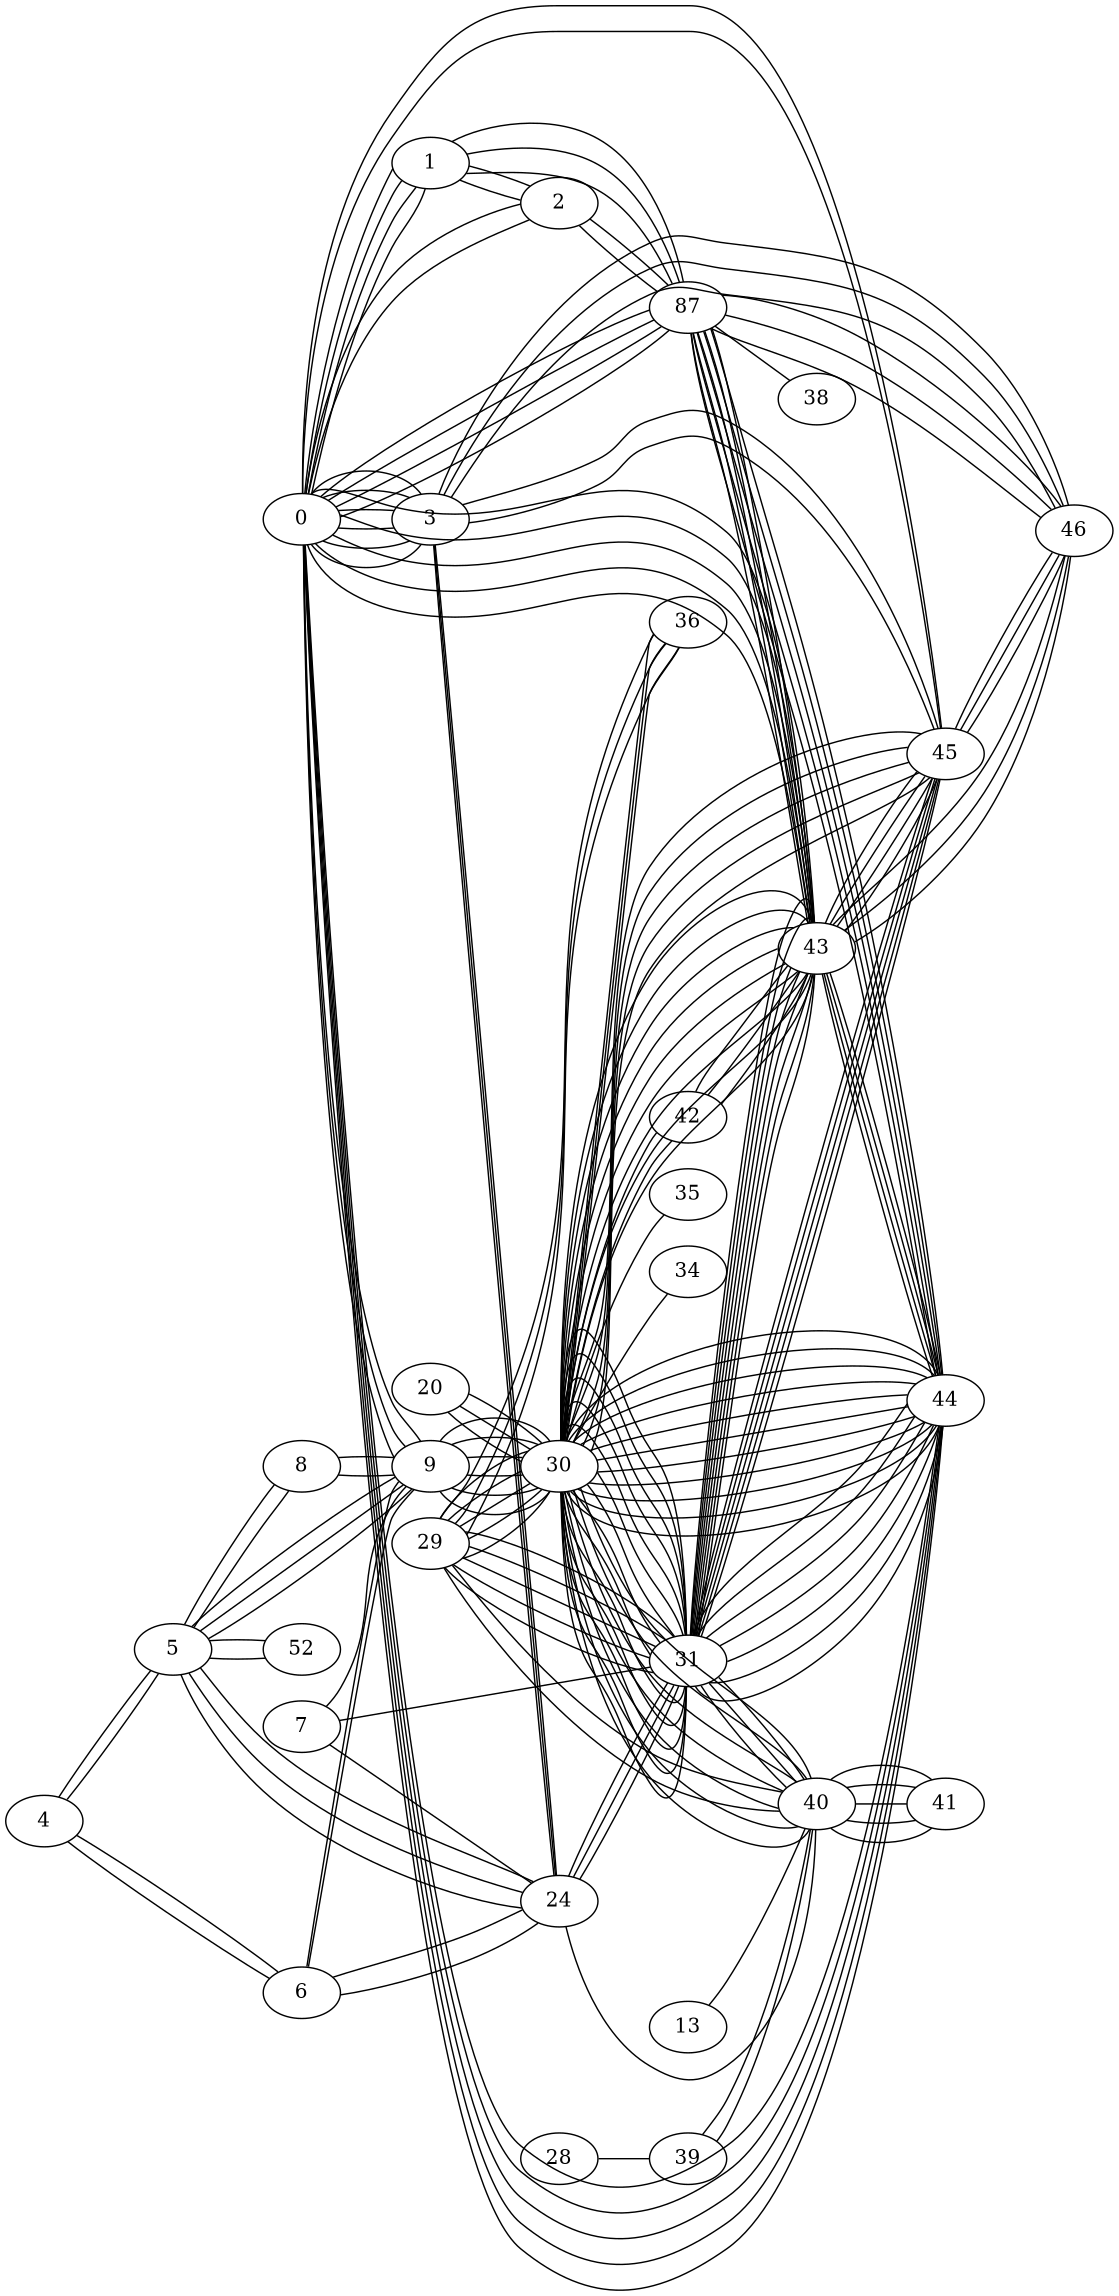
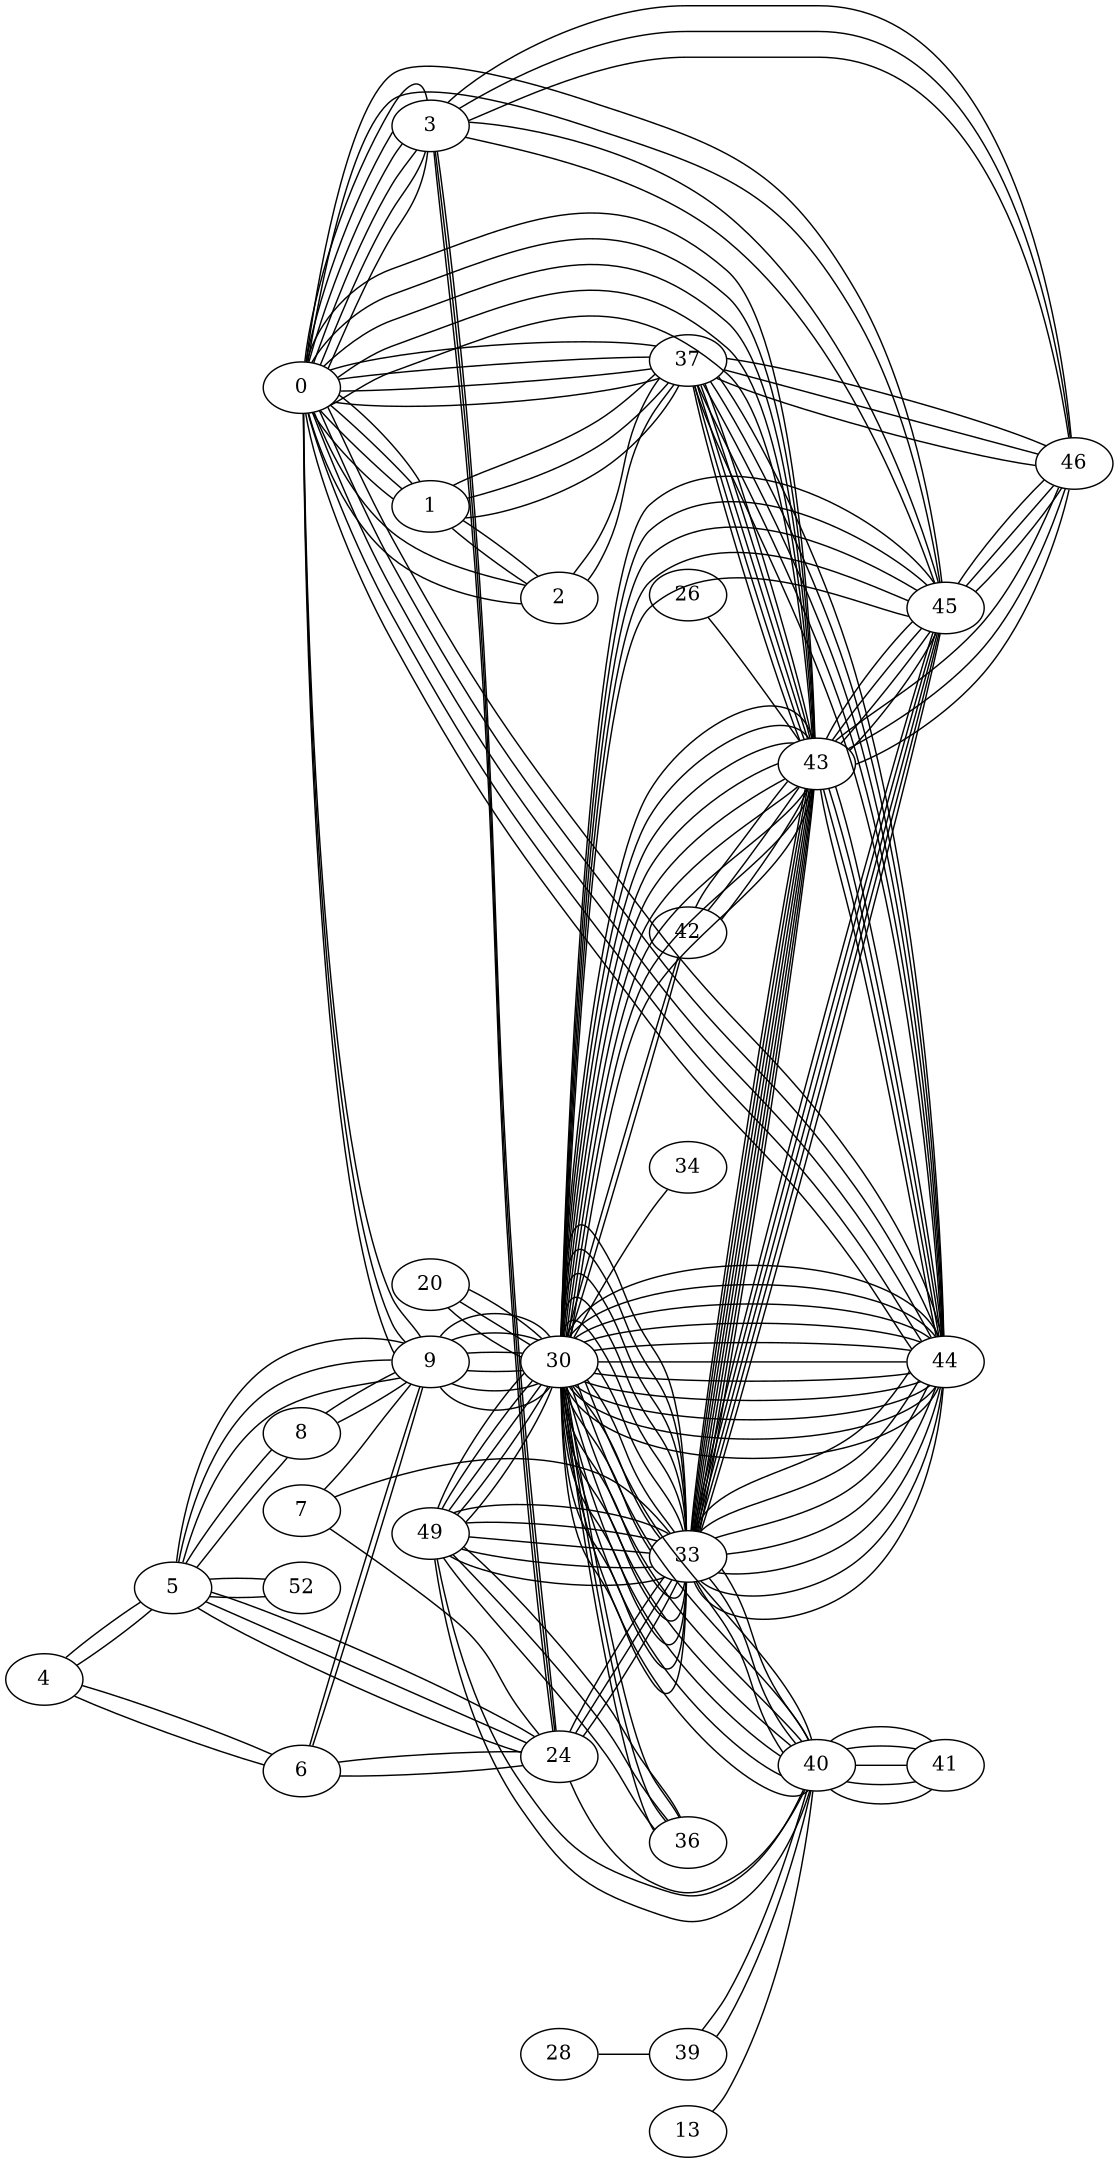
(688, 308) -> (688, 360)
(817, 399) -> none
none -> (688, 595)
(688, 1194) -> none
(431, 1544) -> (431, 1534)
(688, 1661) -> (688, 1556)
